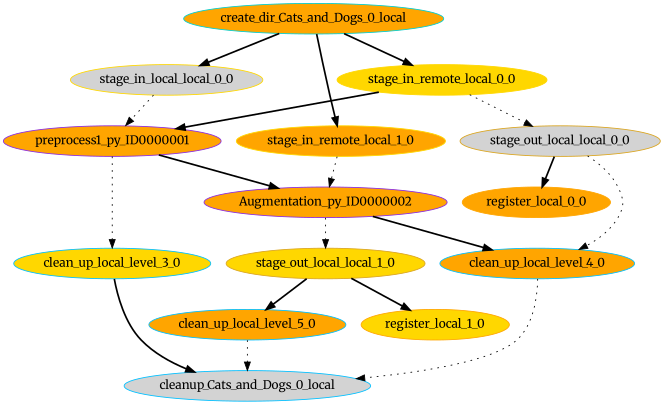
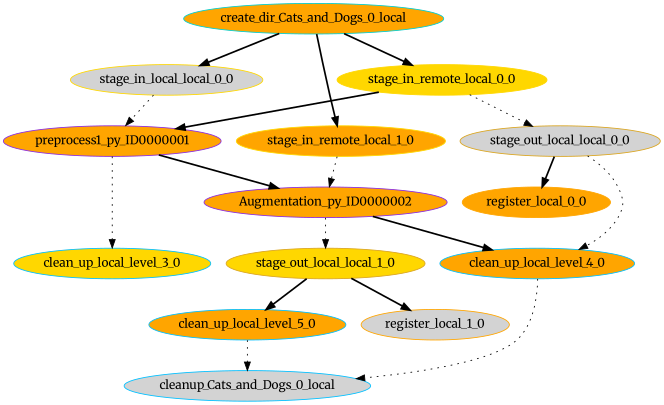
(435, 325) -> (435, 325)
(137, 335) -> none
